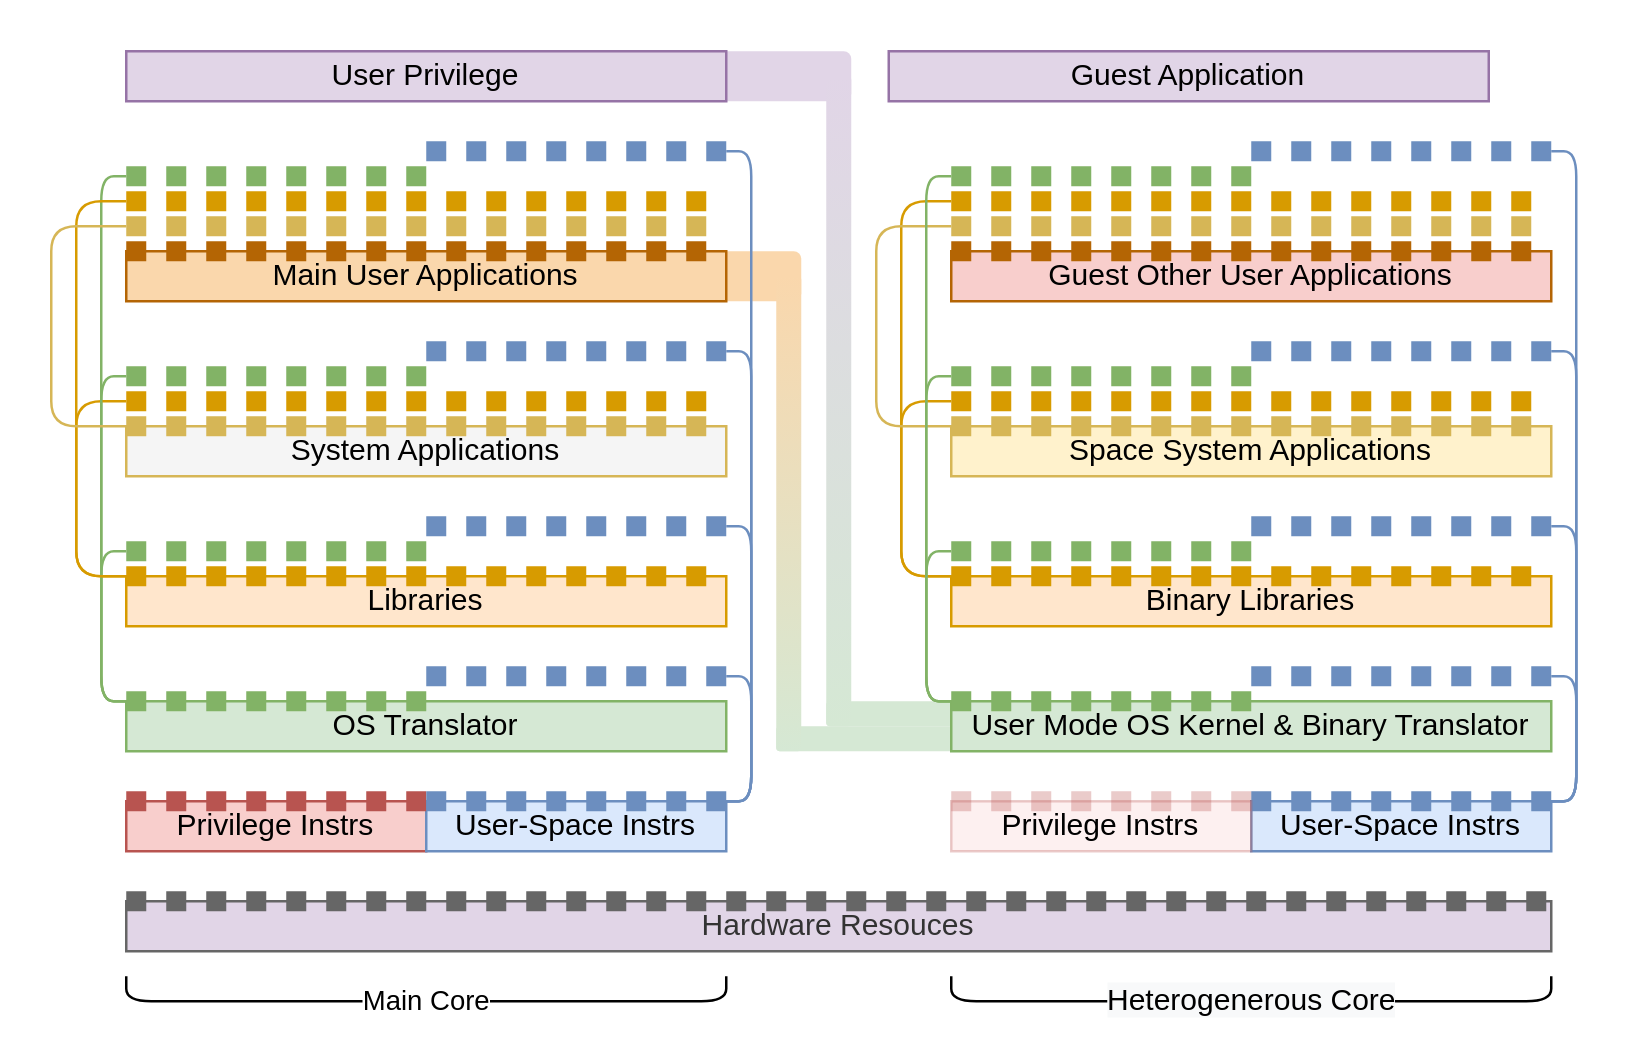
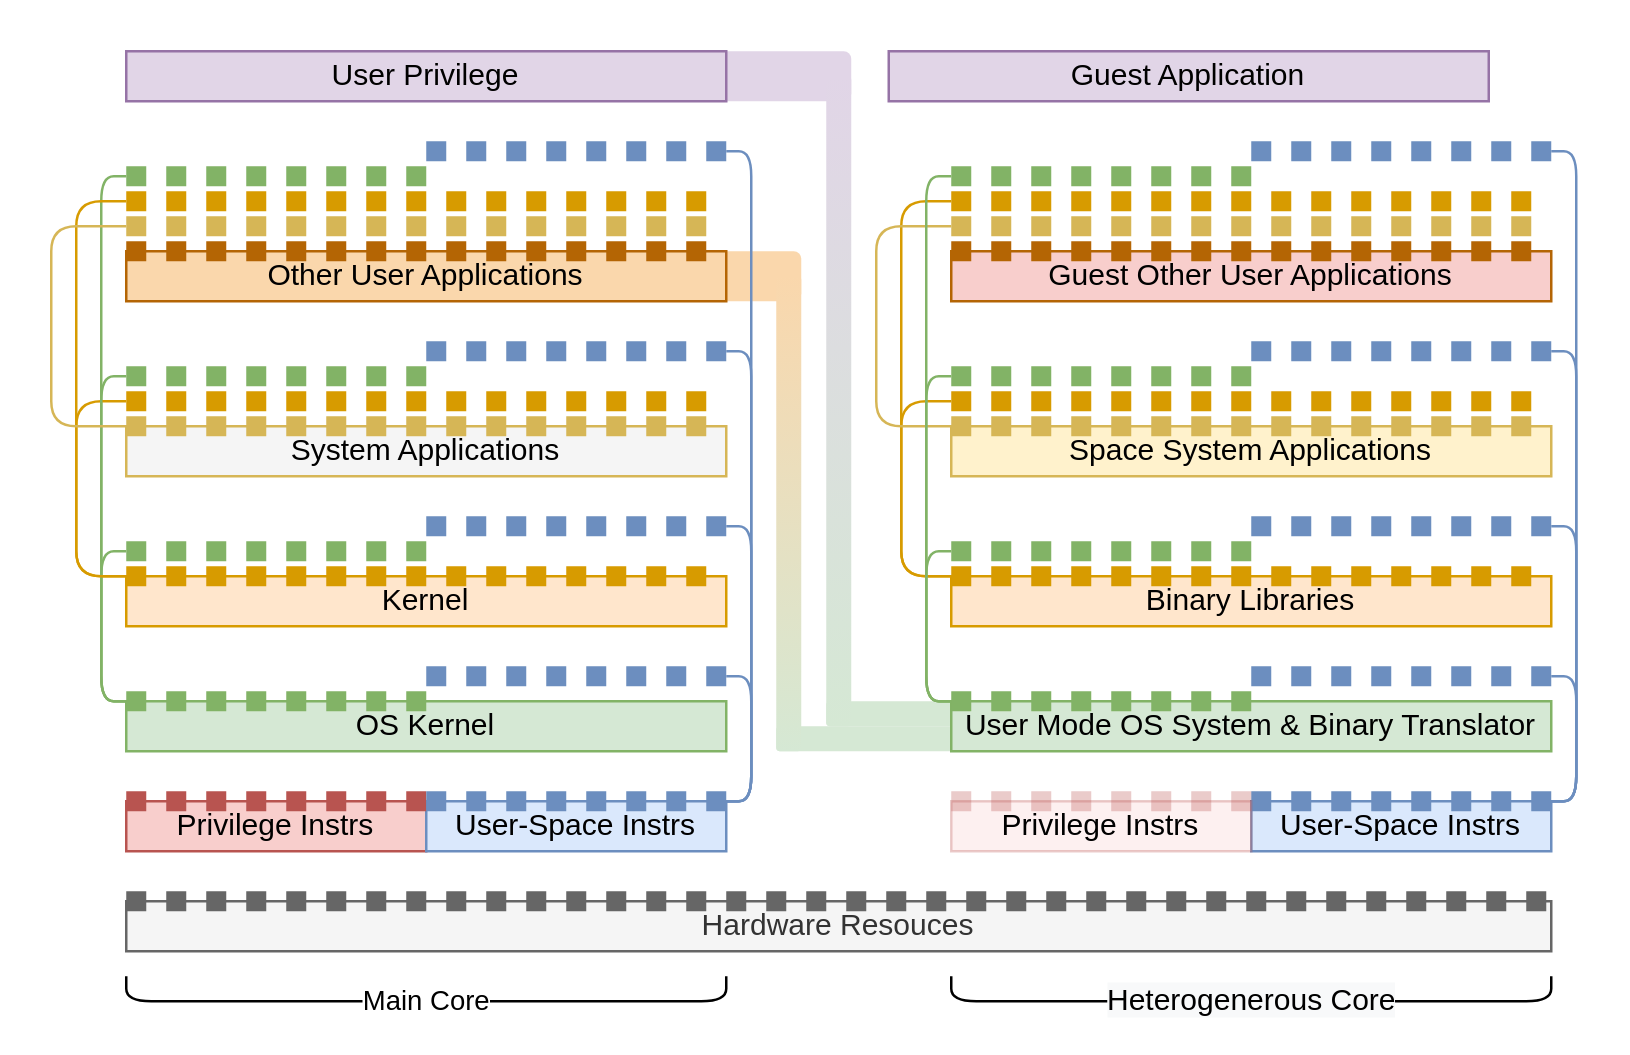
(426, 276) -> (426, 276)
(426, 601) -> (426, 601)
(426, 726) -> (426, 726)
(1251, 726) -> (1251, 726)
(839, 926) -> (839, 926)
